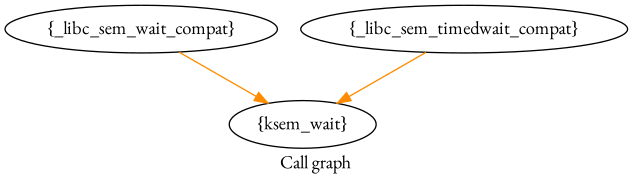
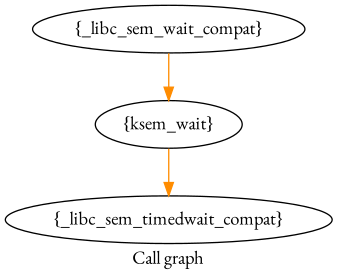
(387, 74) -> (169, 166)
